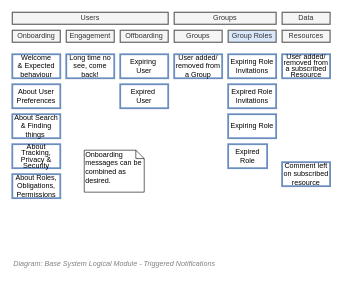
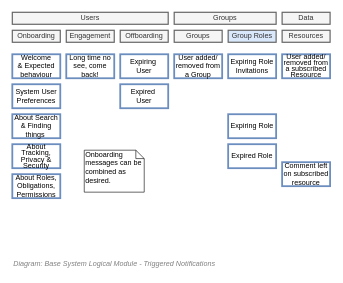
(36, 96) -> (36, 96)
(252, 96) -> none
(248, 156) -> (252, 156)
